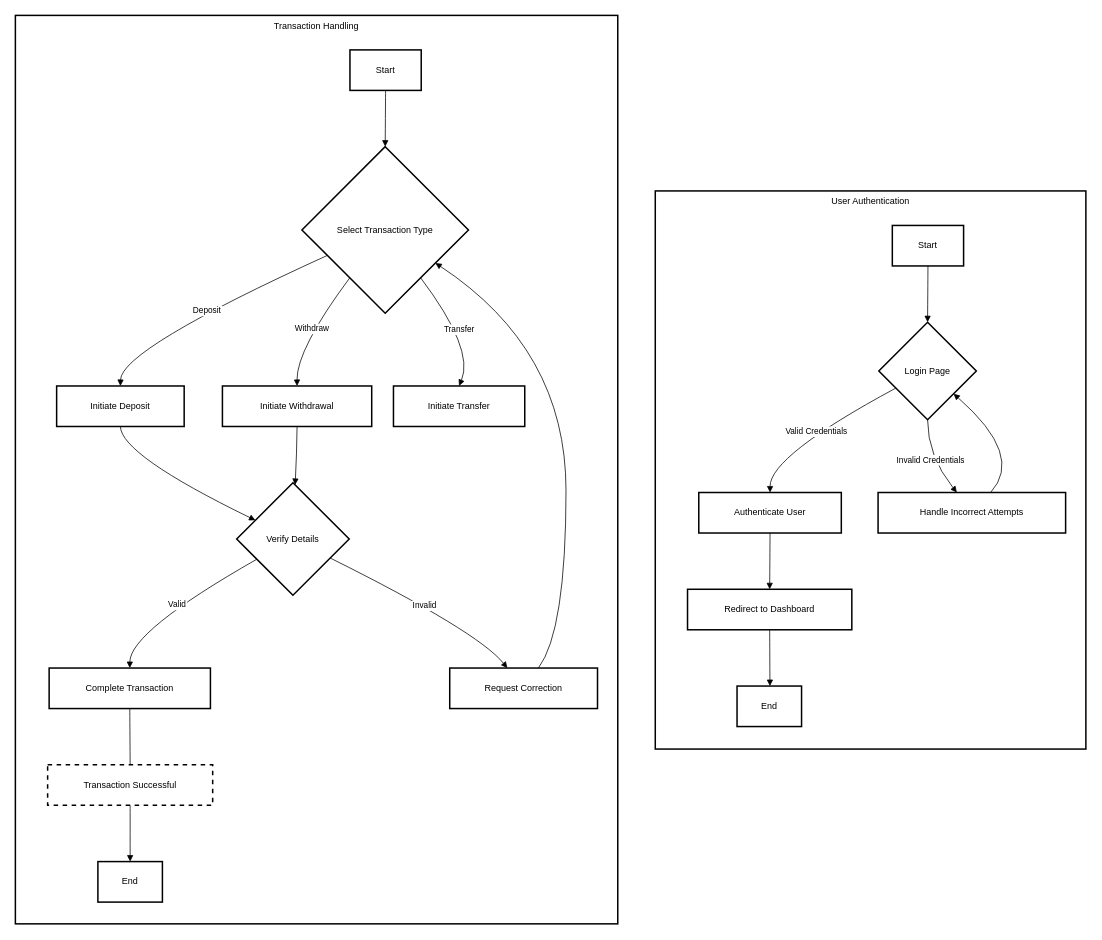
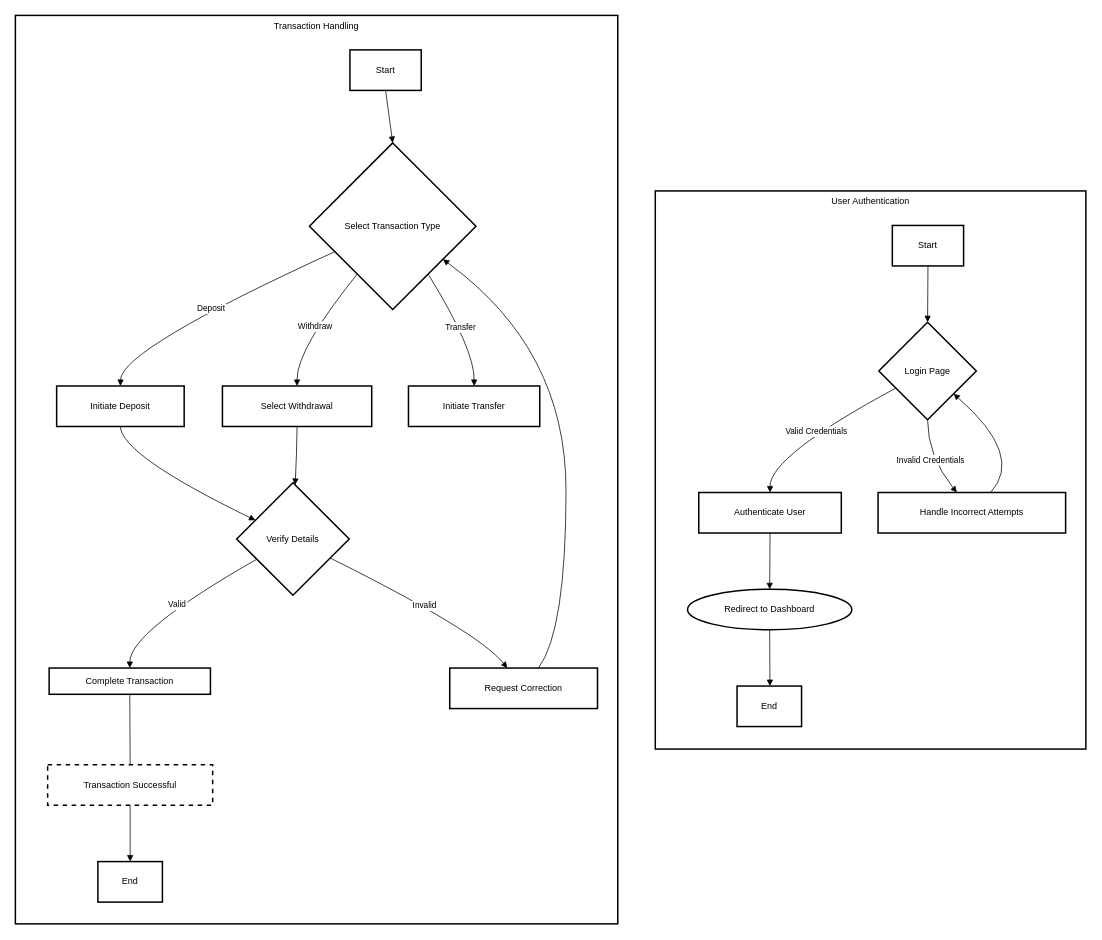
(385, 230) -> (393, 226)
(297, 406) -> (297, 406)
(459, 406) -> (474, 406)
(770, 609) -> (770, 609)
(130, 688) -> (130, 681)
